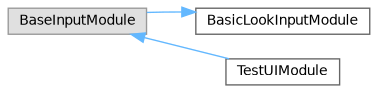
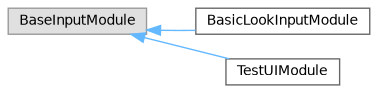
(164, 12) -> (178, 30)
